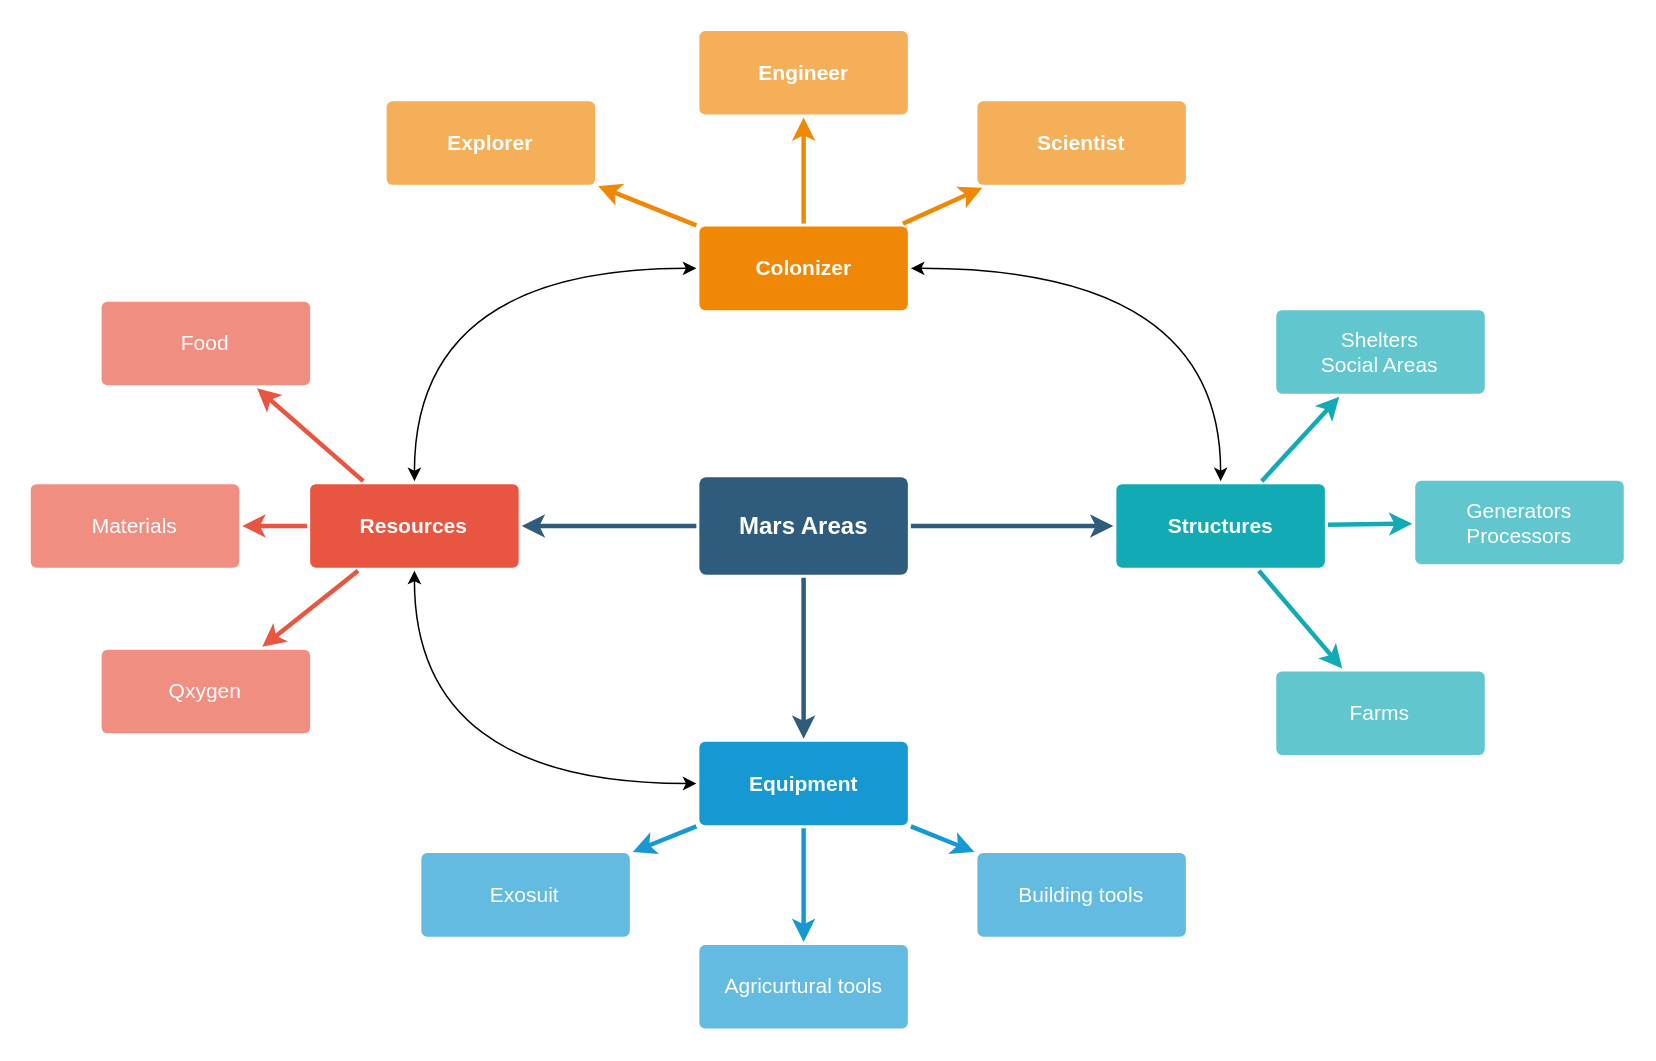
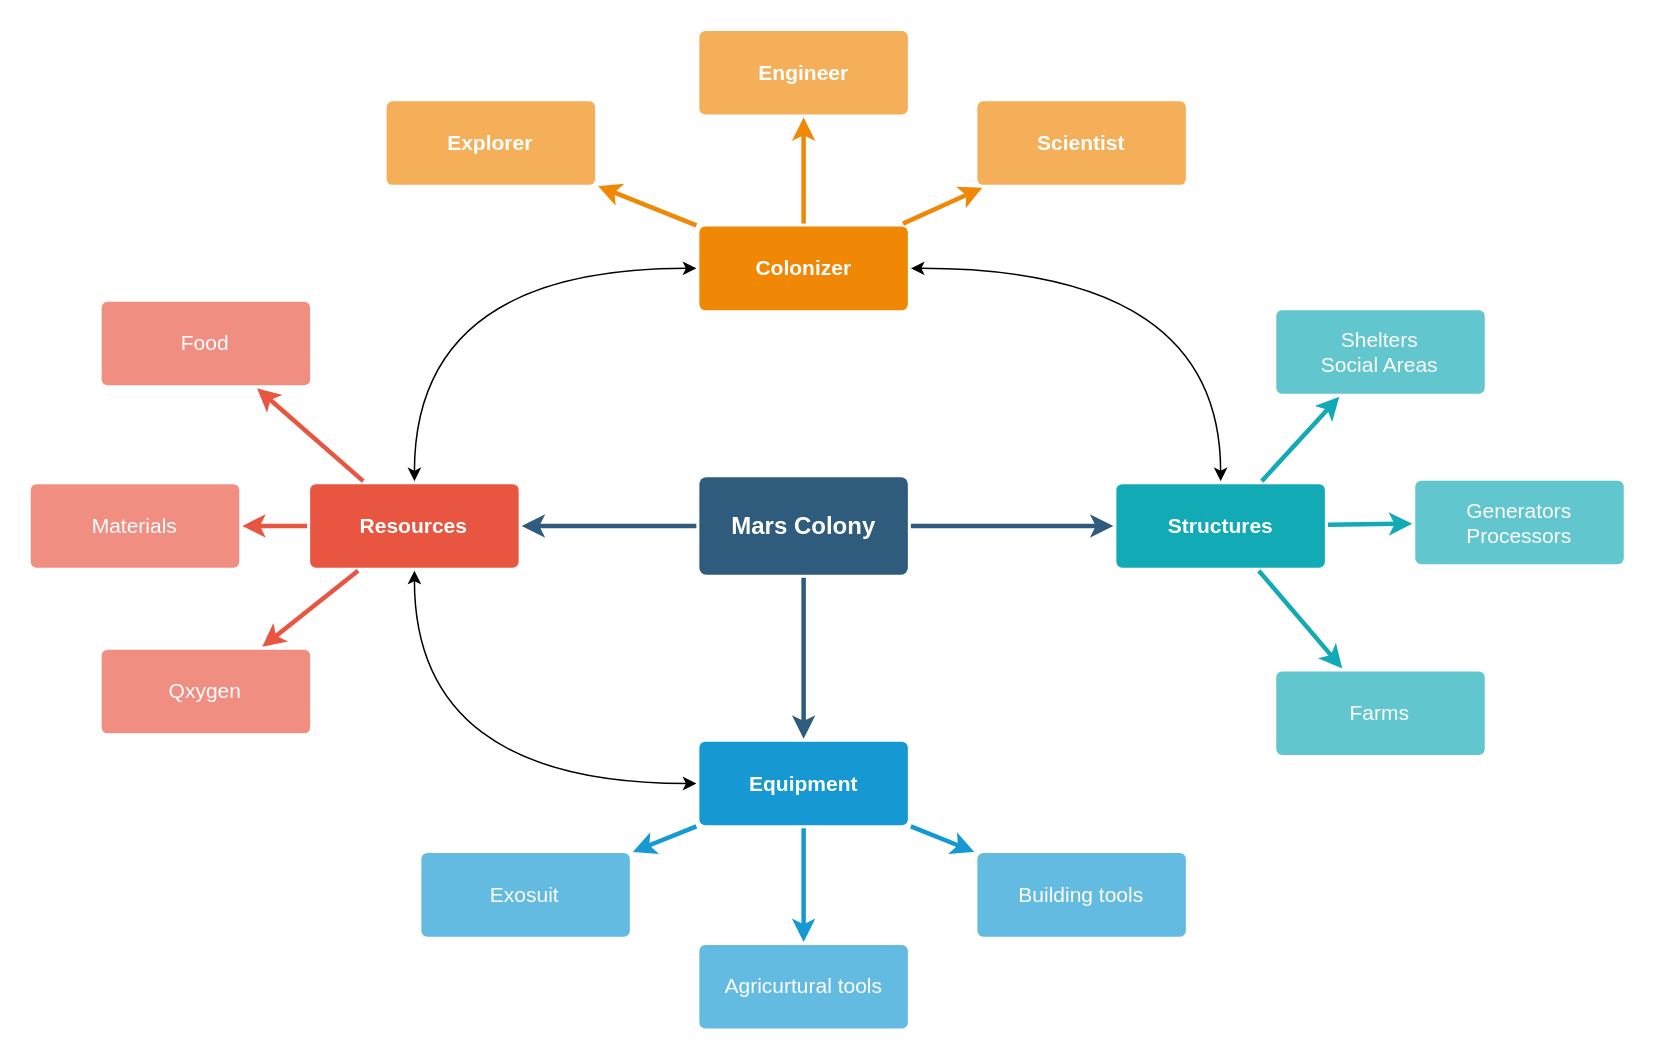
(804, 526) -> (804, 526)
